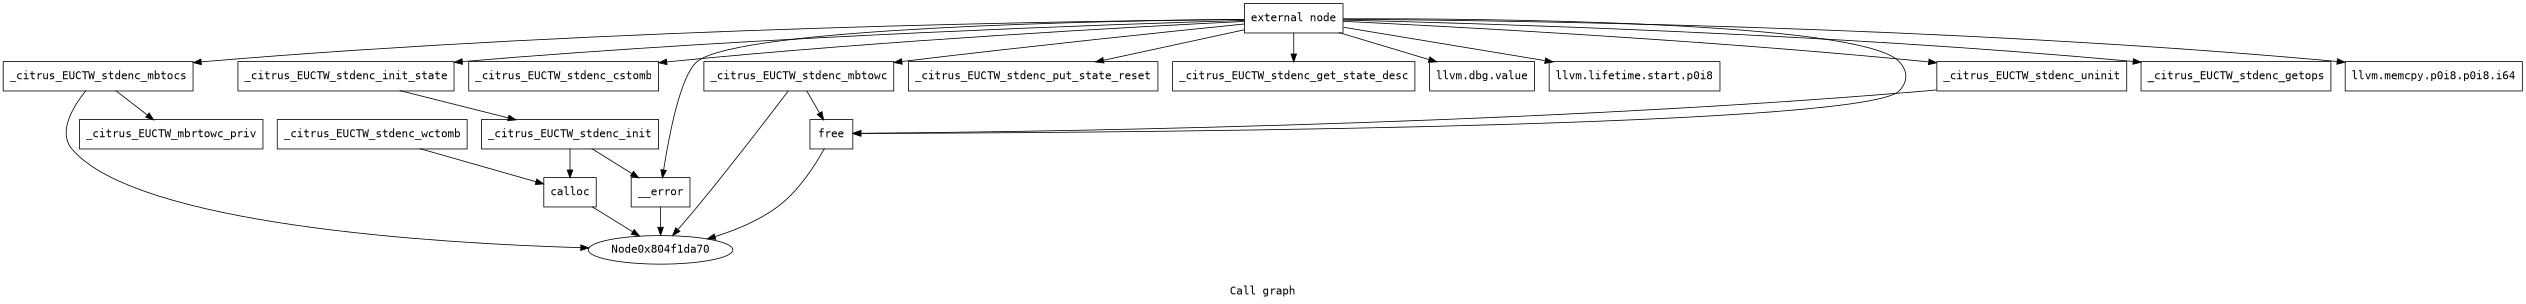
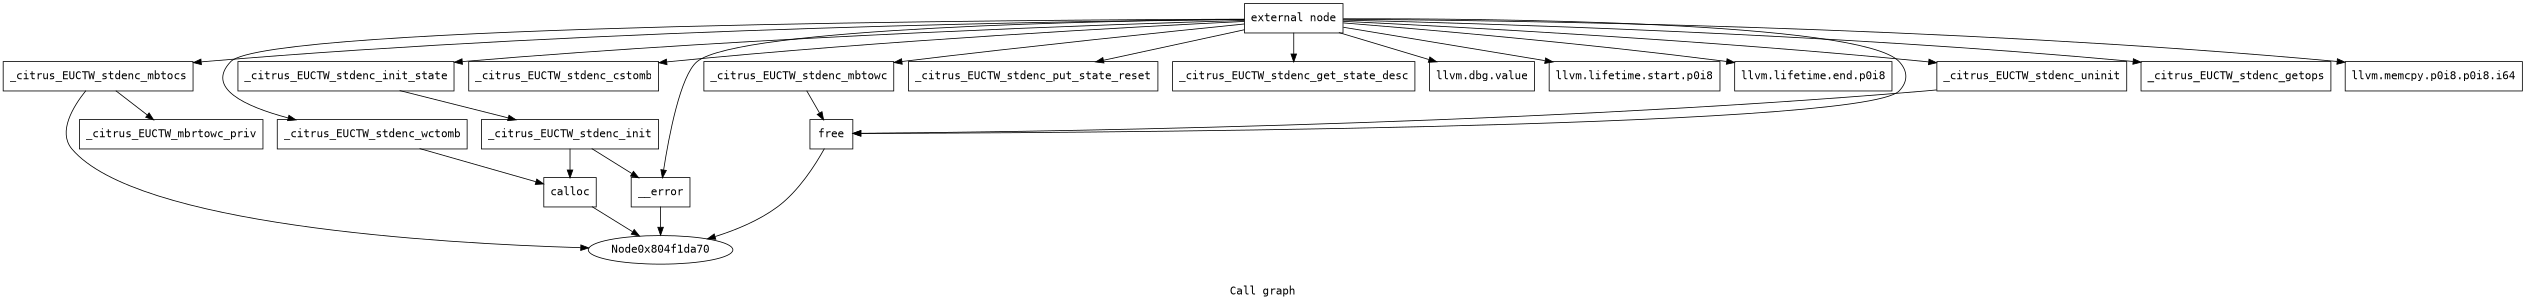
none -> (687, 26)
none -> (1813, 76)
(734, 161) -> none
